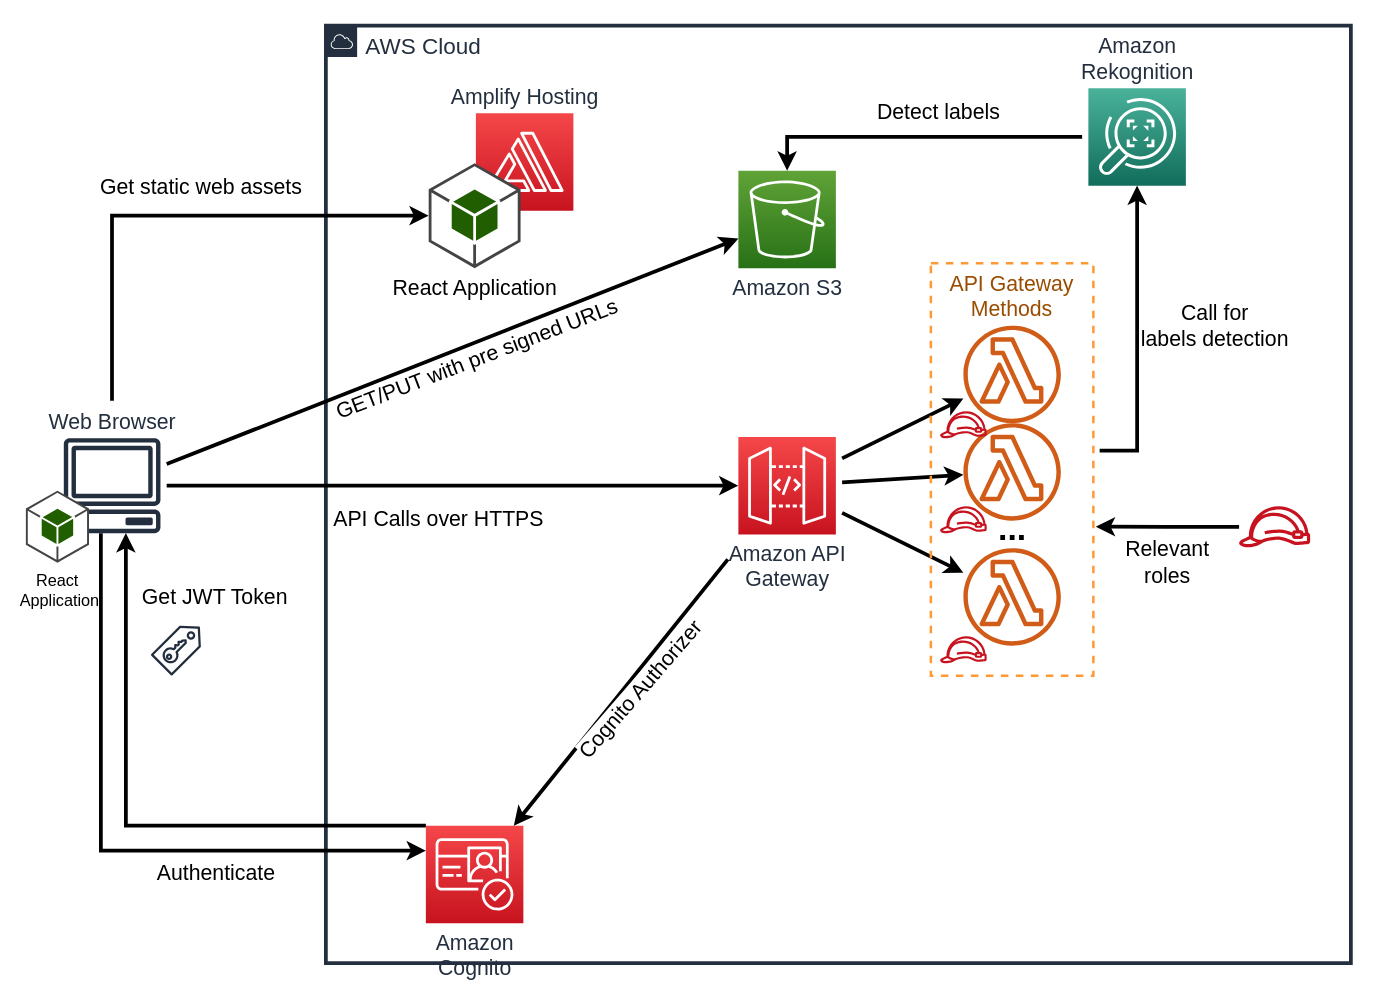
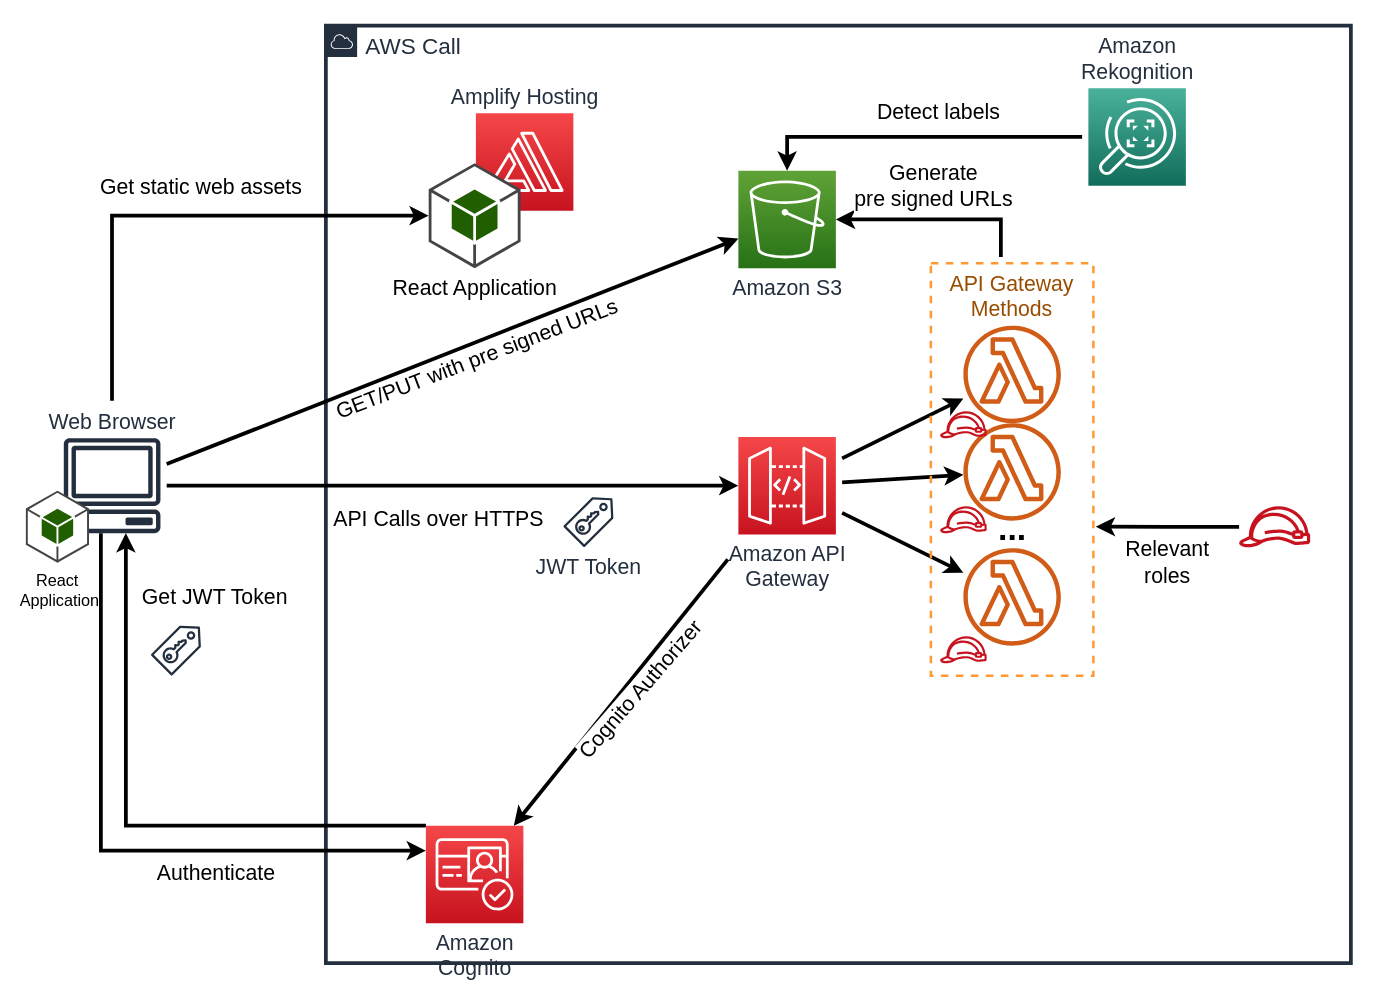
(416, 48) -> (407, 48)
none -> (943, 219)
(1137, 343) -> none
none -> (588, 522)
